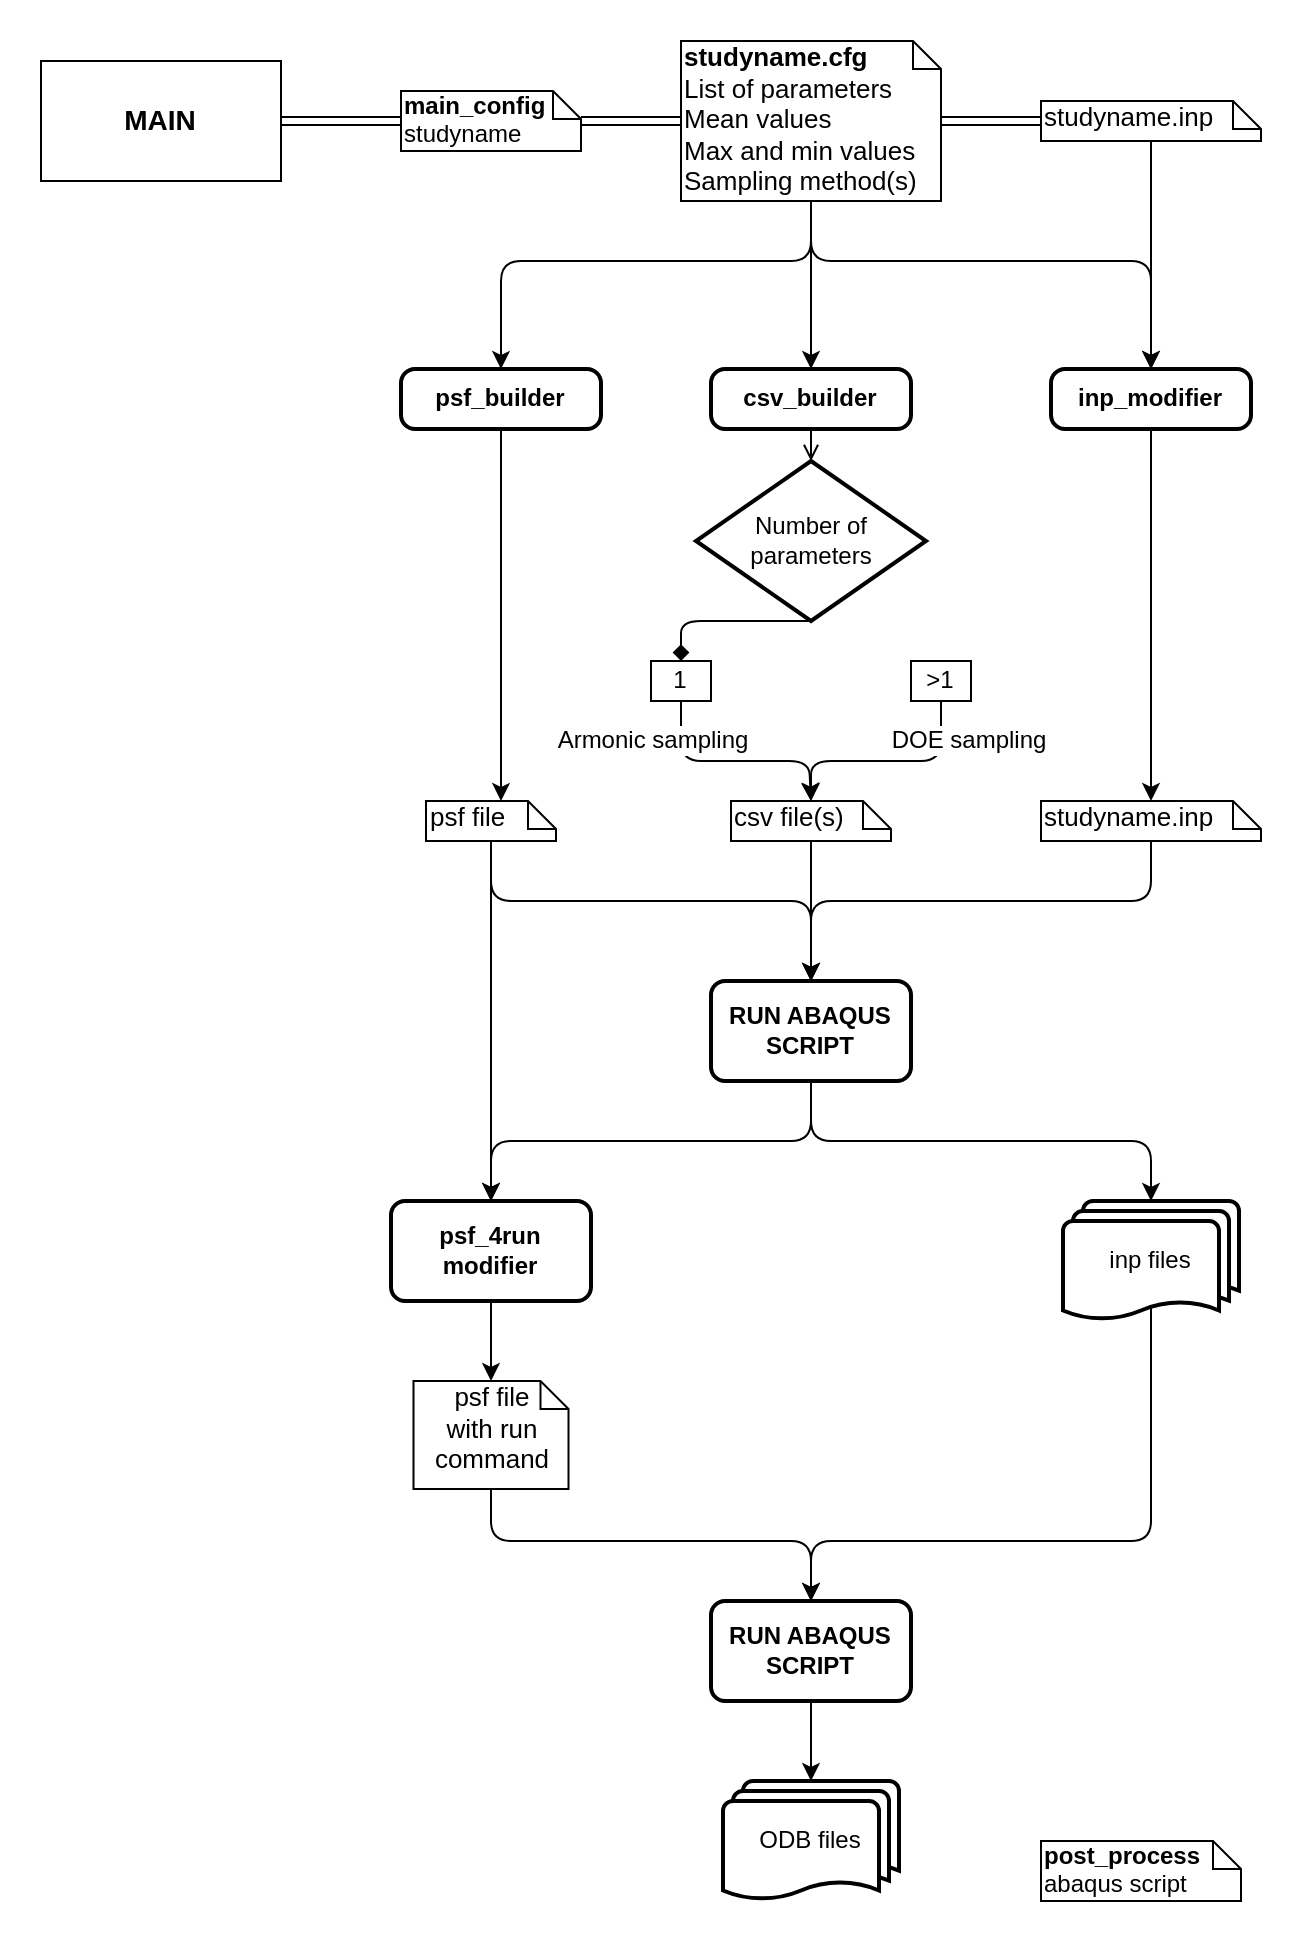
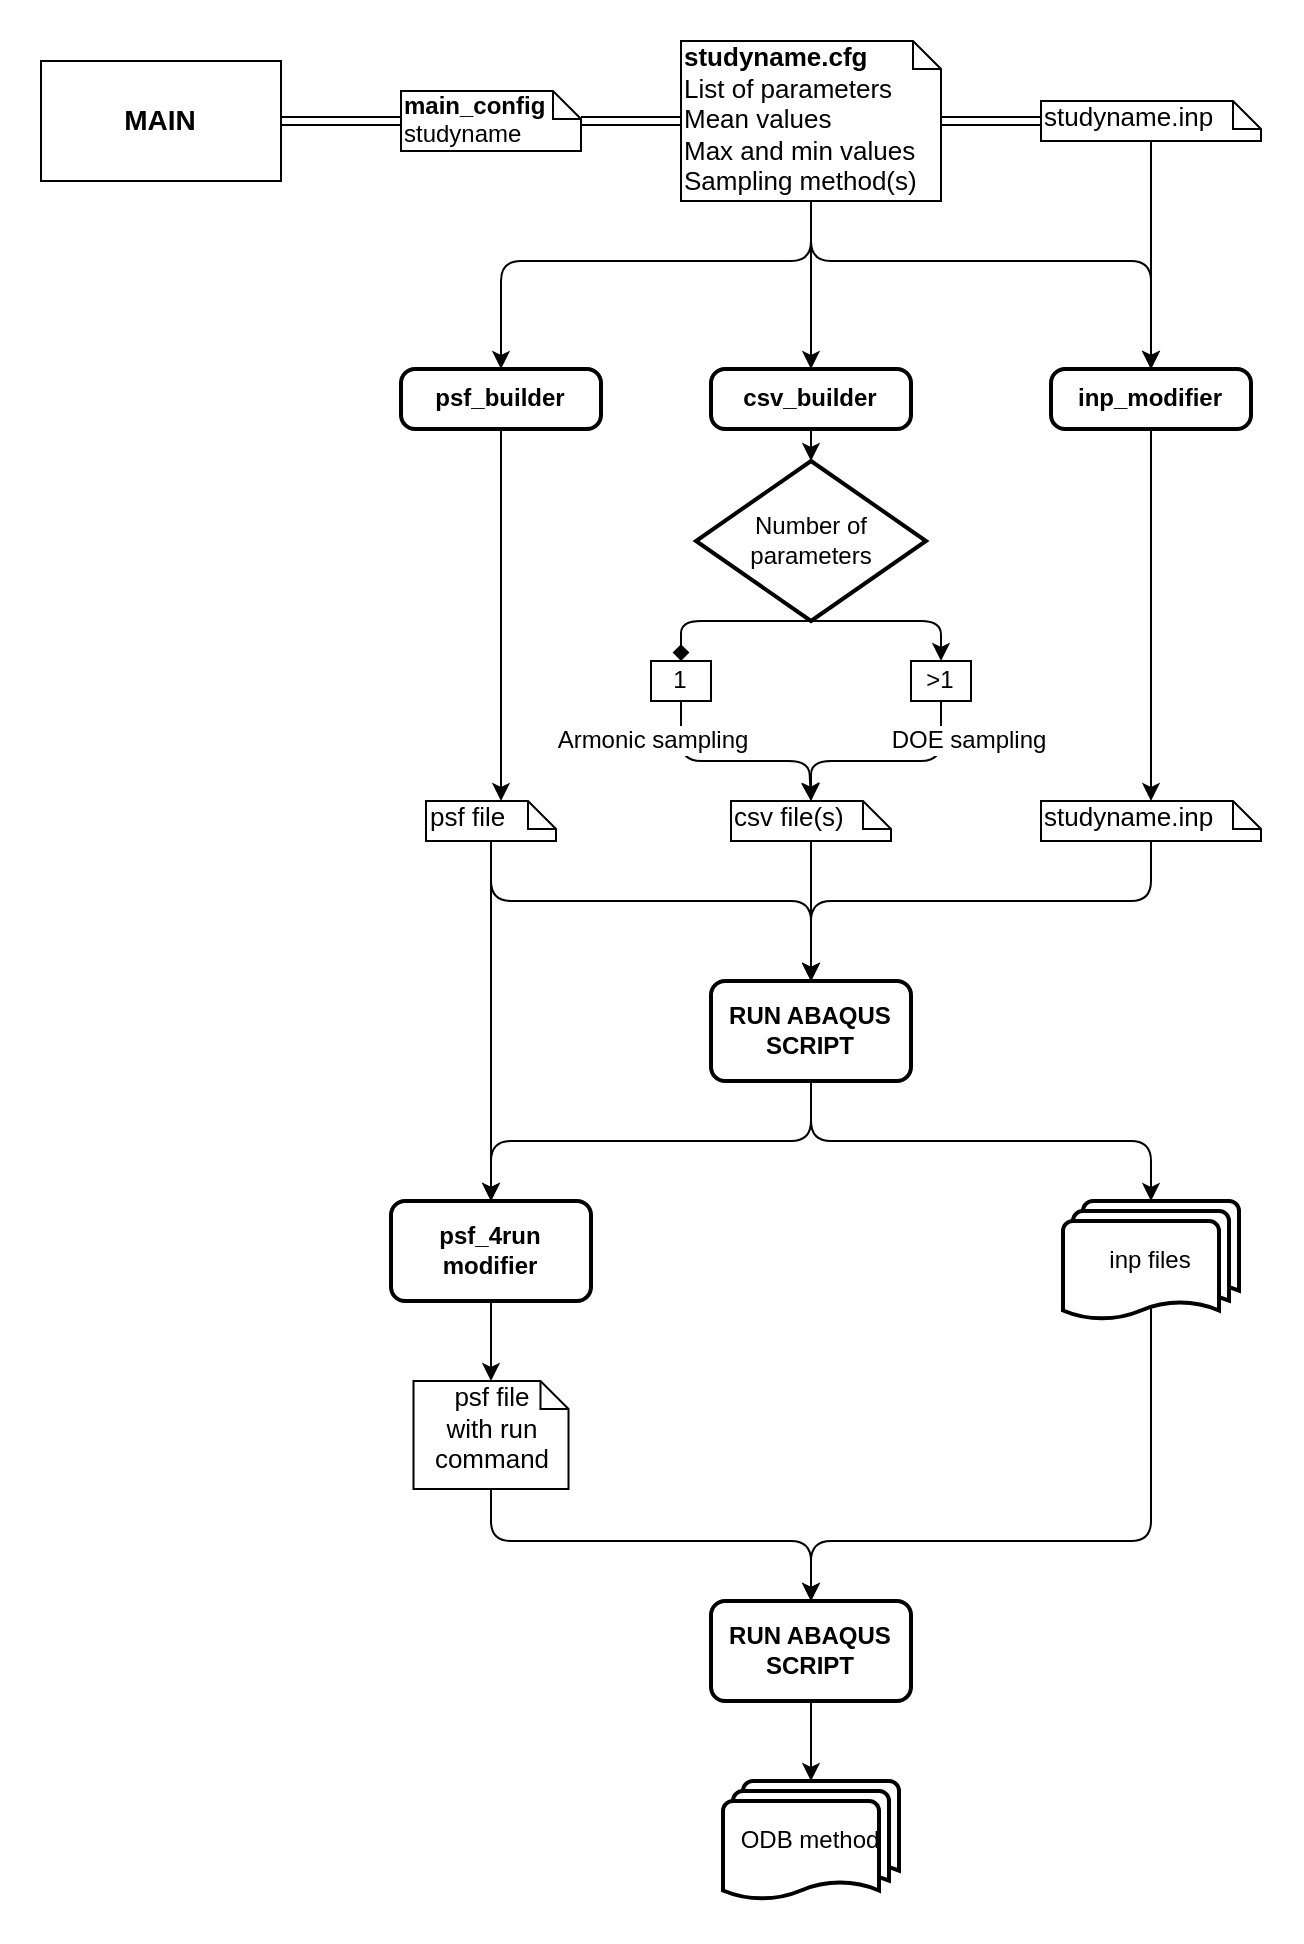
(811, 449) -> (811, 446)
none -> (884, 621)
(811, 1841) -> (811, 1841)
(1141, 1871) -> none
